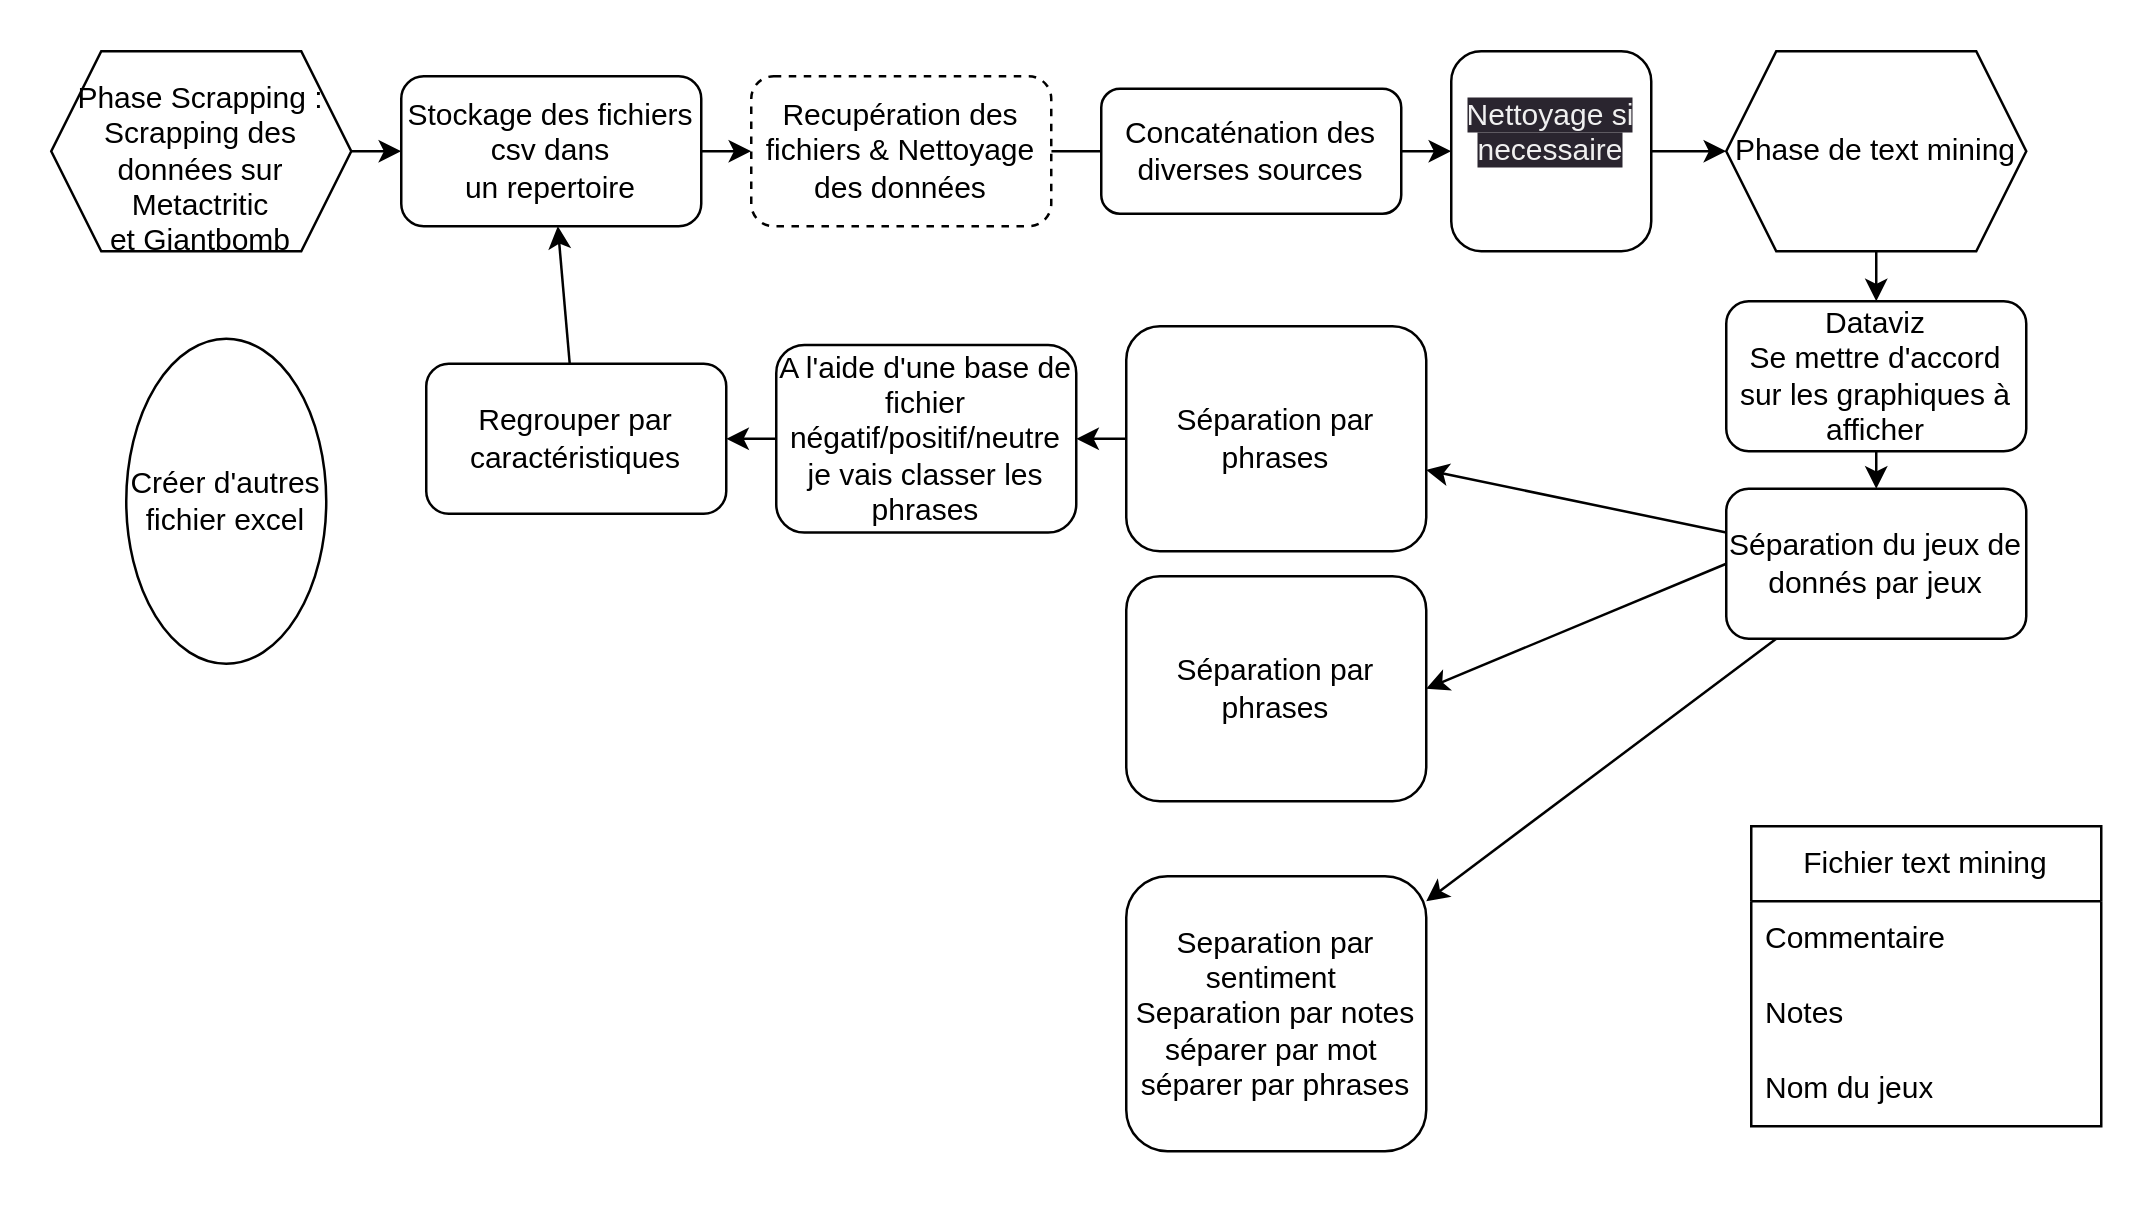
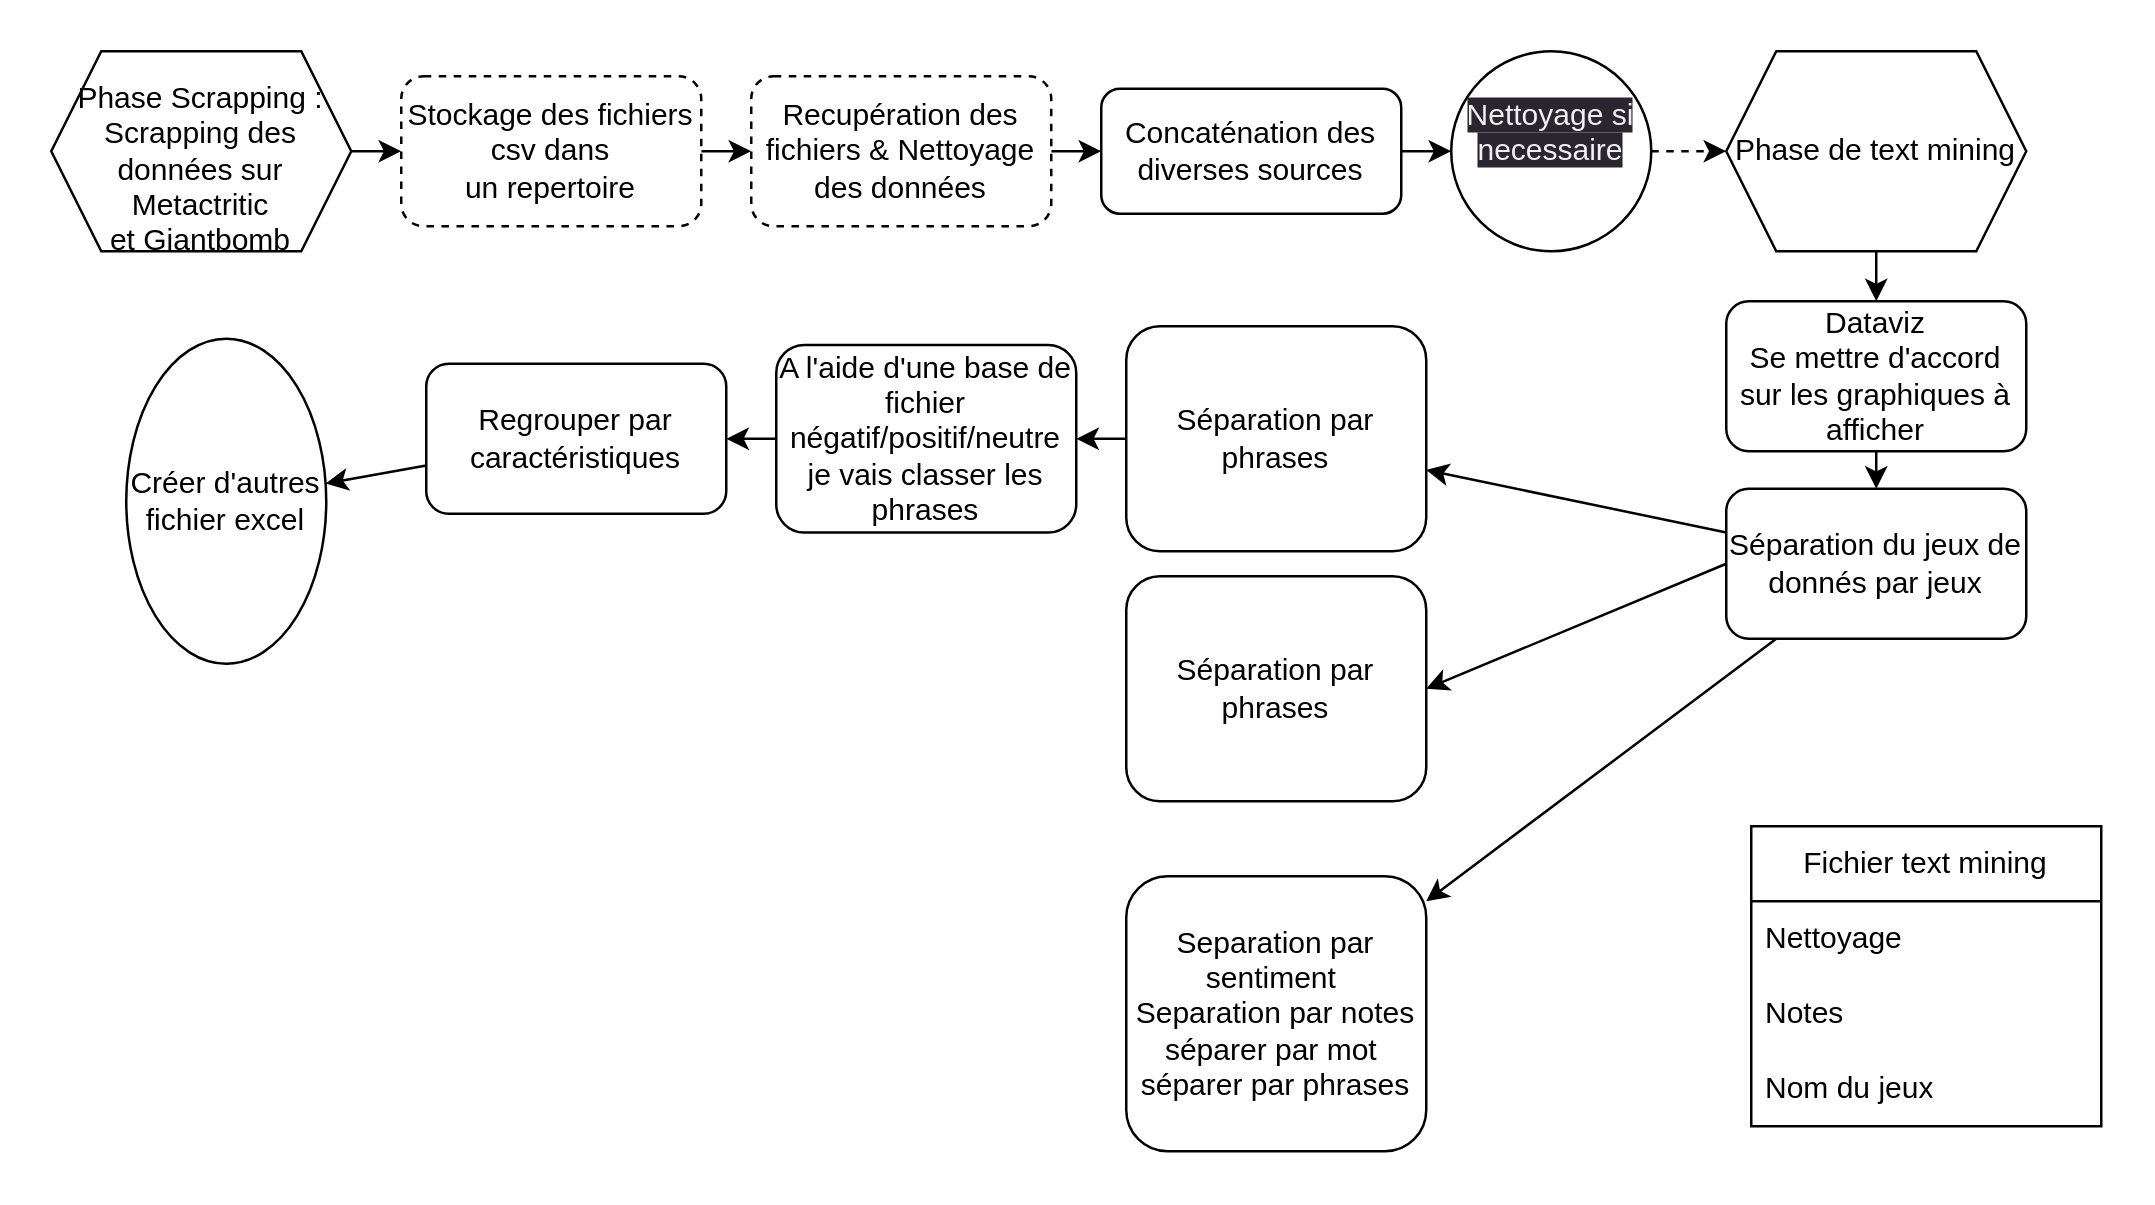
(551, 151) -> (551, 151)
(1090, 151) -> (1083, 151)
(1551, 151) -> (1551, 151)
(1682, 151) -> (1682, 151)
(564, 303) -> (384, 473)
(1855, 939) -> (1842, 939)
